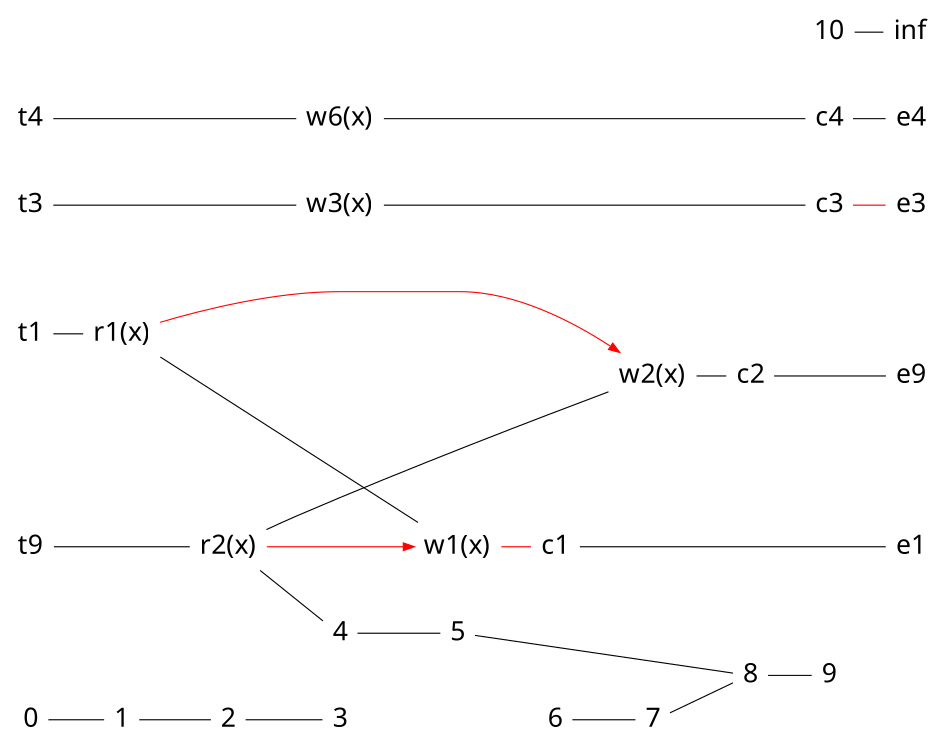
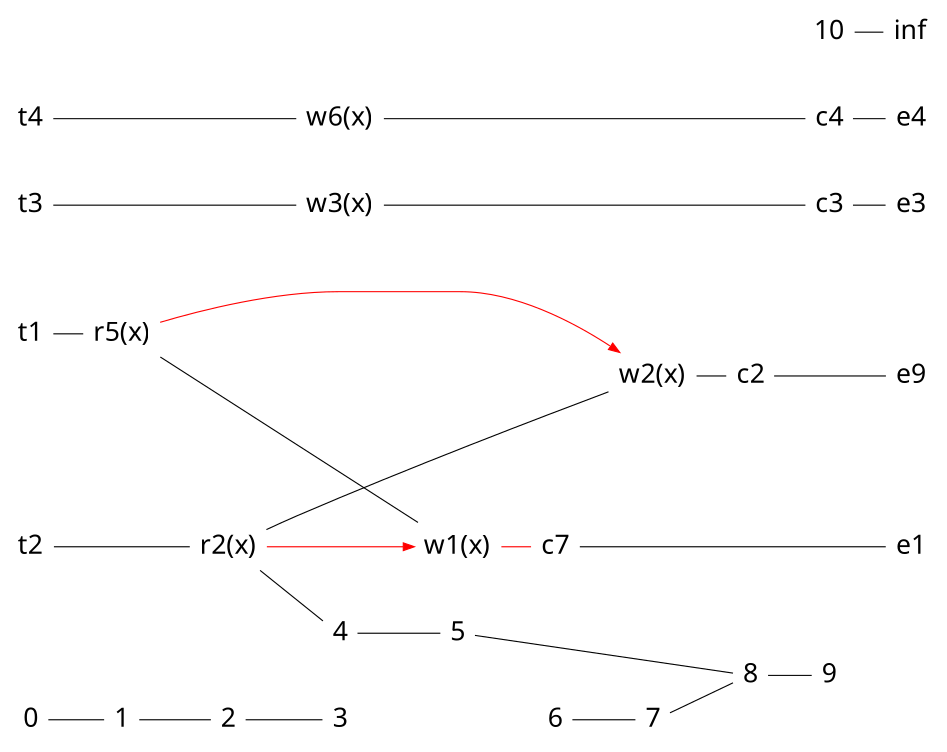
(869, 205) -> (869, 205)
(122, 334) -> (122, 334)
(31, 547) -> (31, 547)
(556, 547) -> (556, 547)
